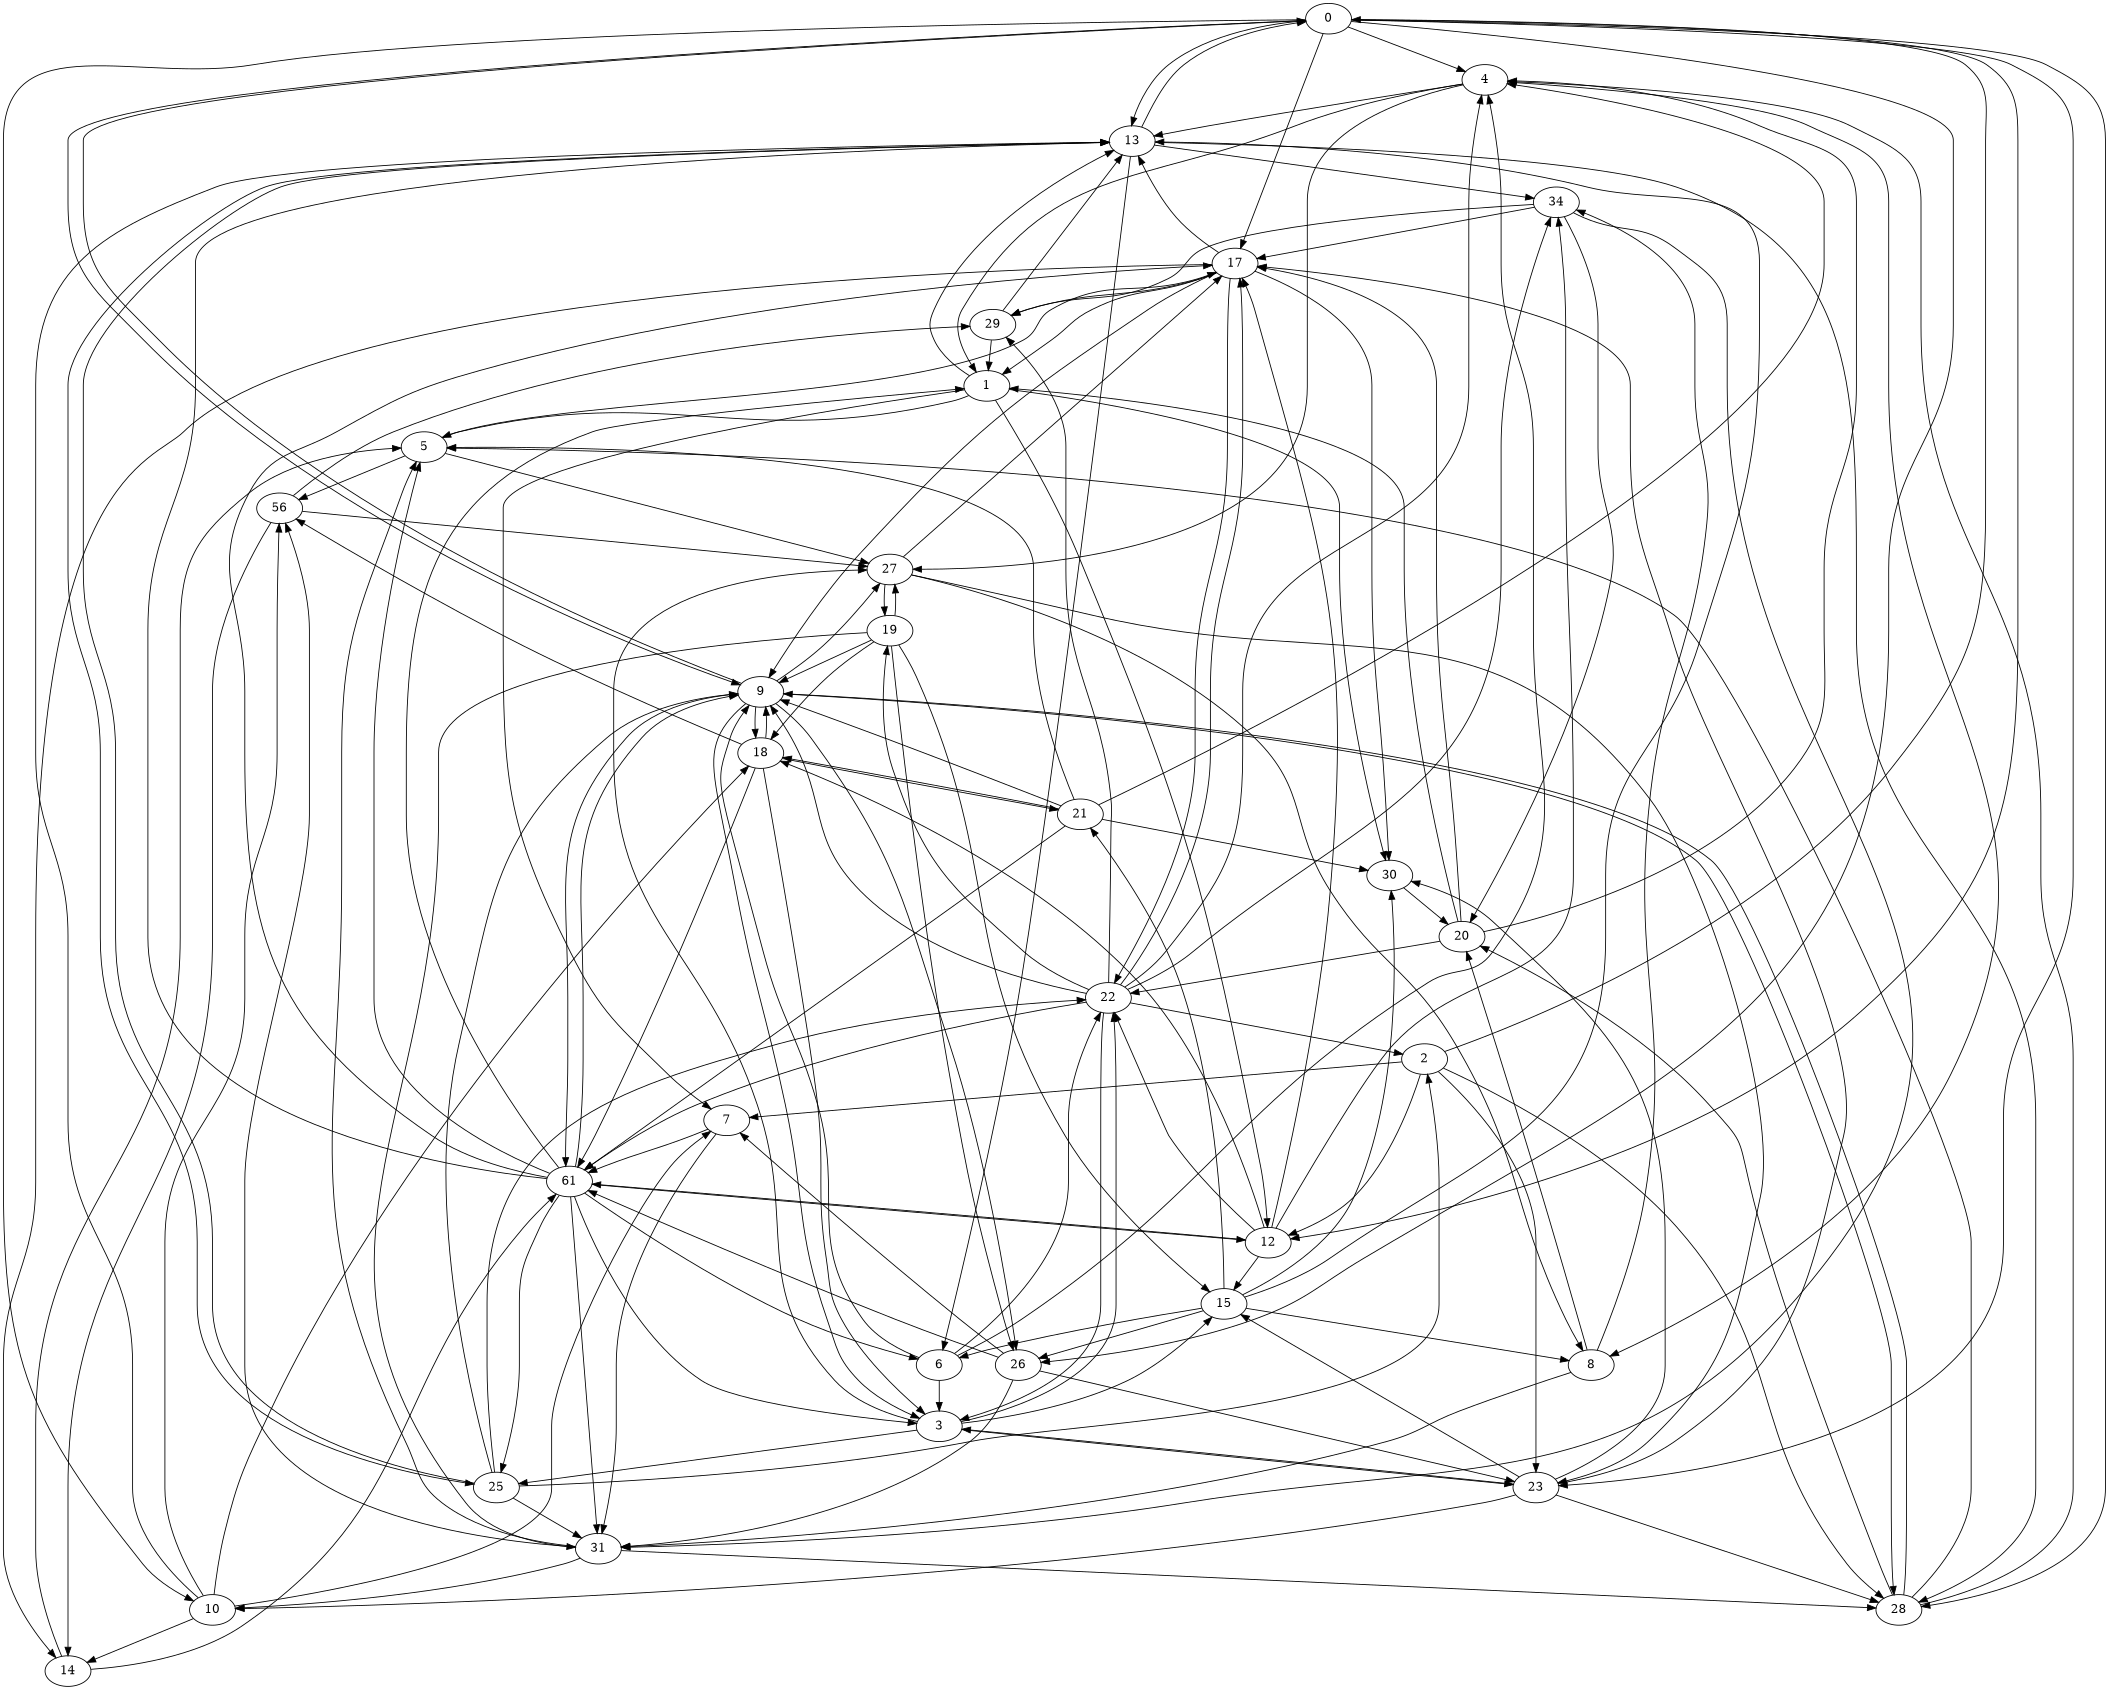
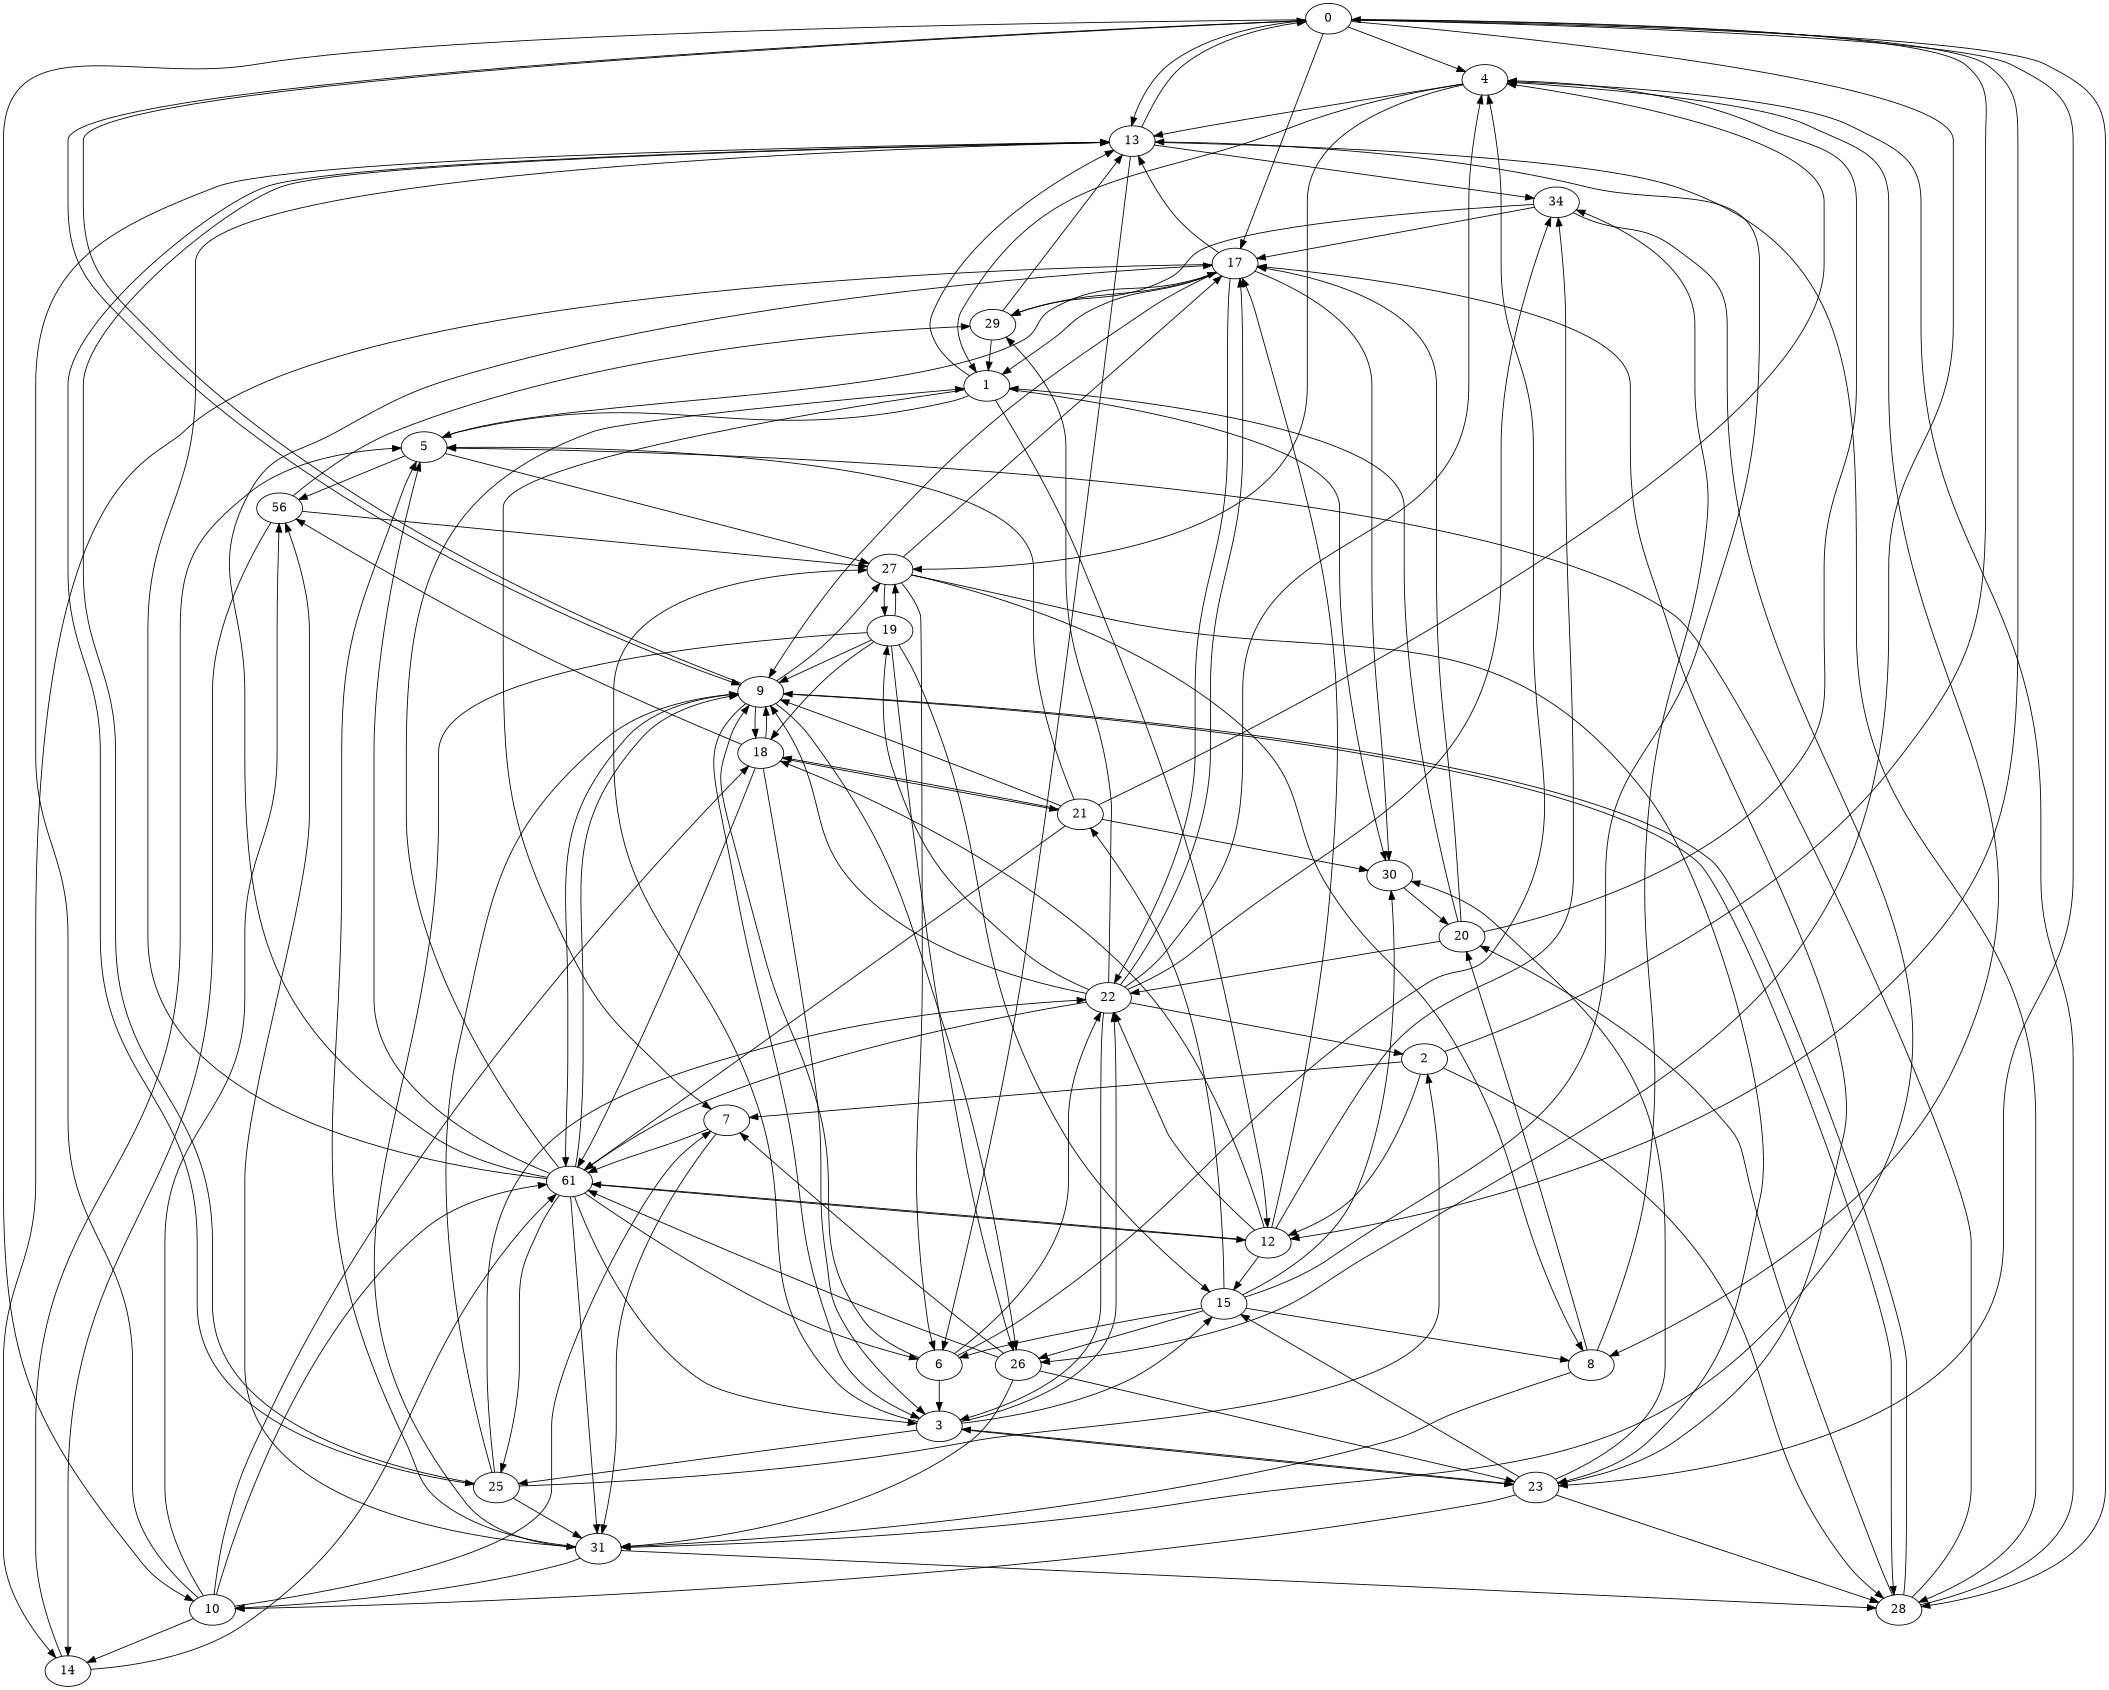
(1611, 576) -> none
none -> (922, 979)
(1536, 1263) -> none
none -> (327, 1344)
